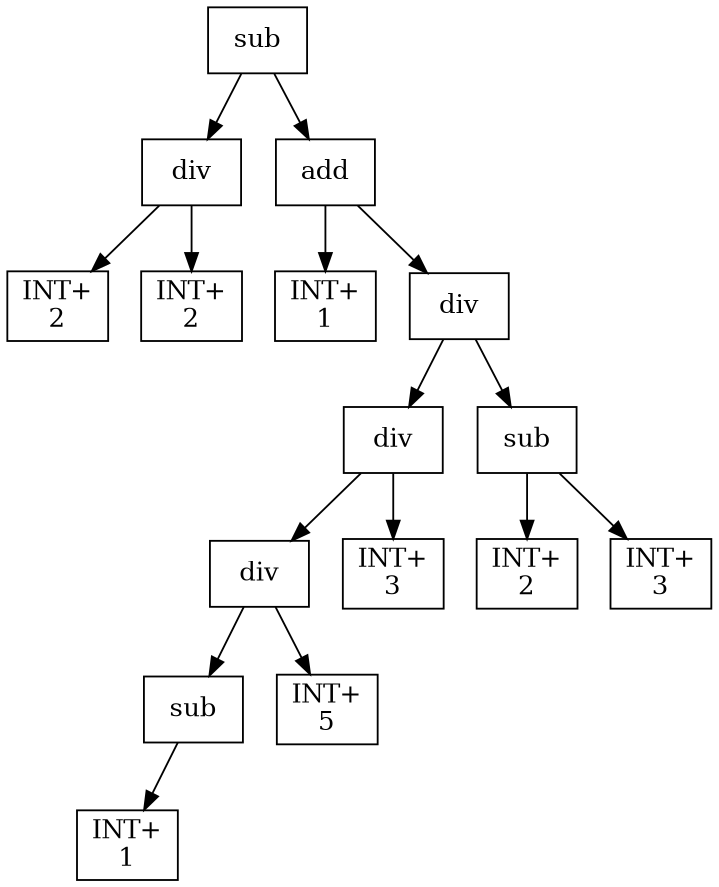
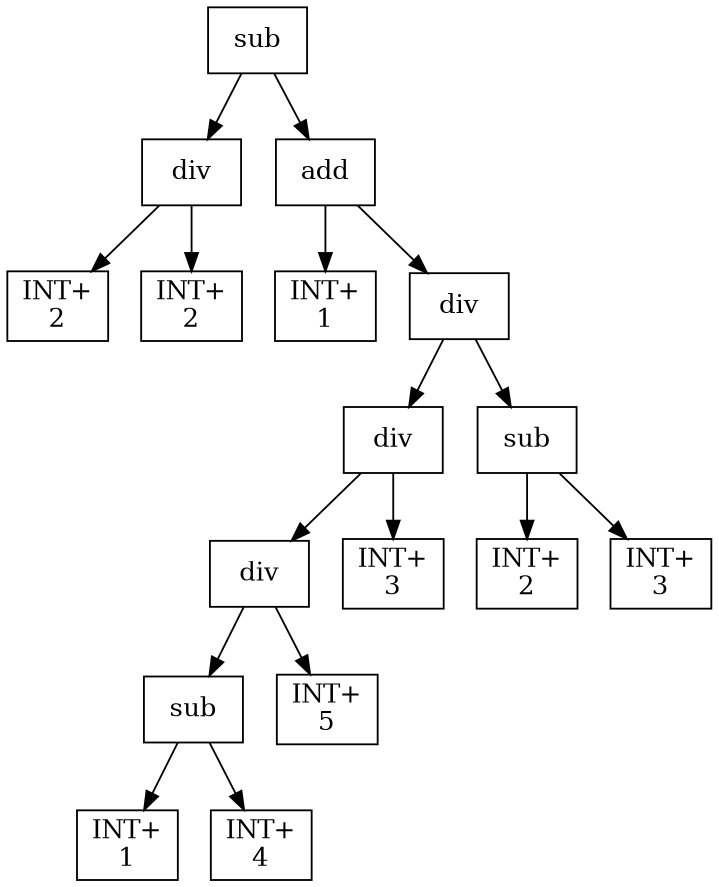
none -> (261, 845)
